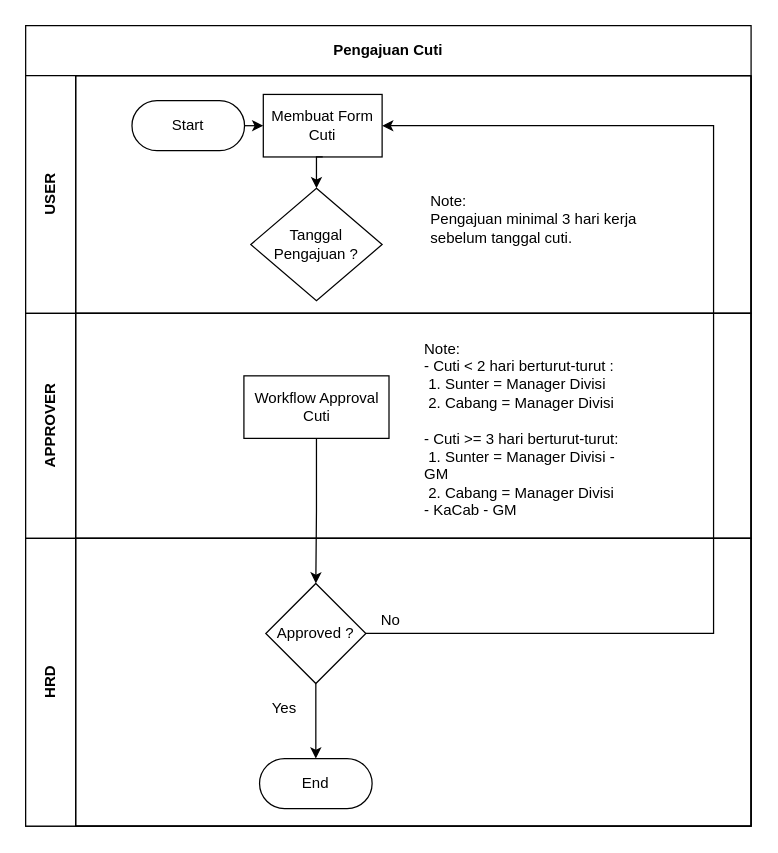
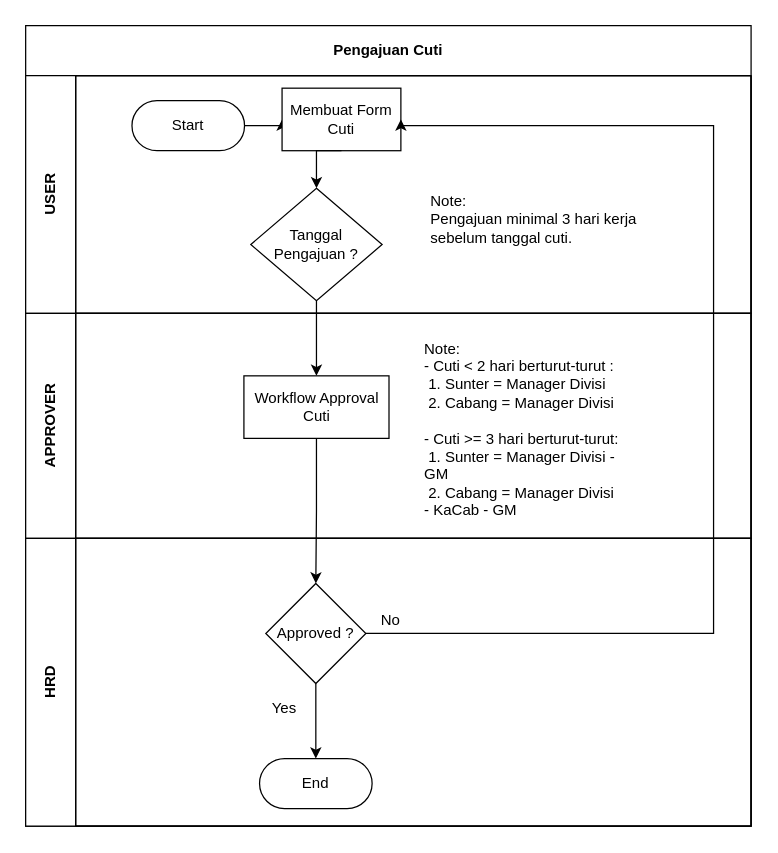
(323, 126) -> (341, 119)
none -> (316, 334)
